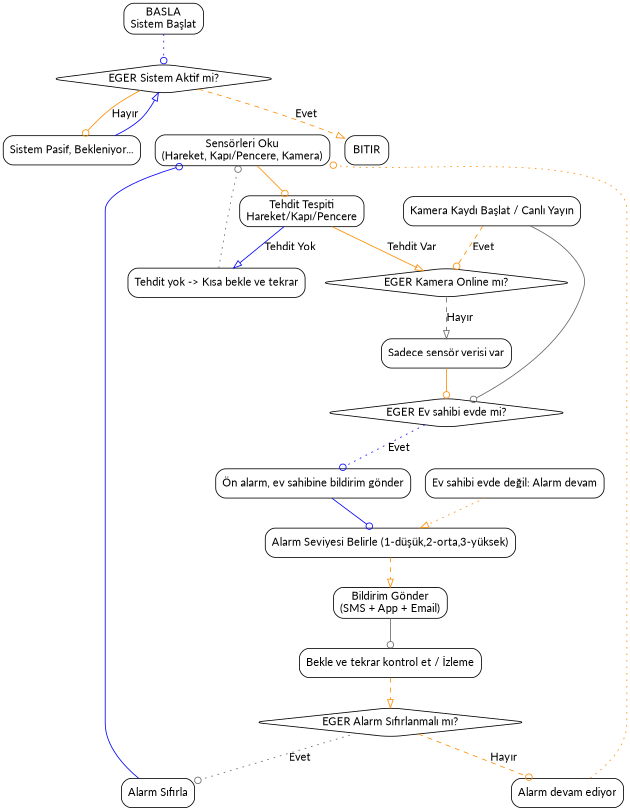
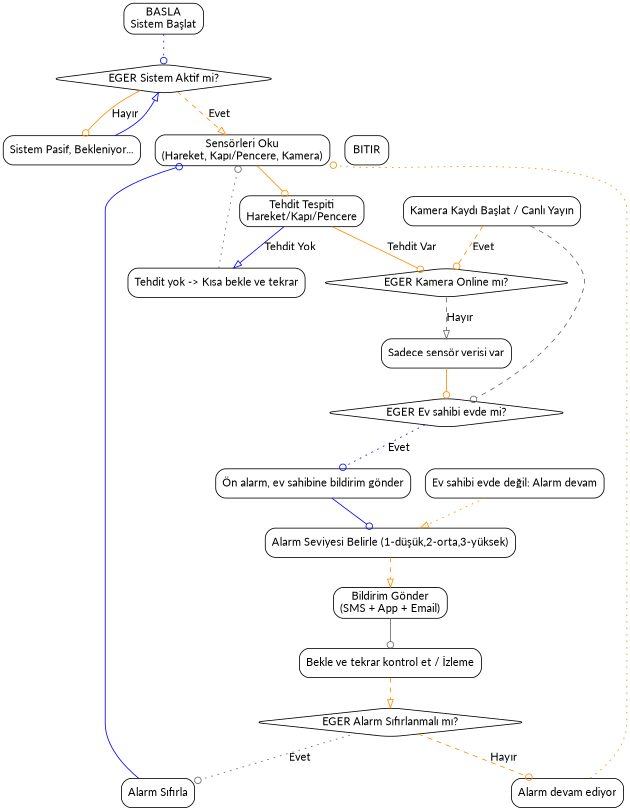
(268, 110) -> (198, 110)
(375, 247) -> (375, 247)
(569, 320) -> (569, 320)
